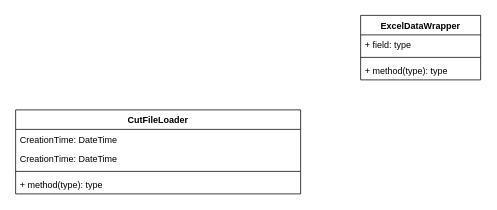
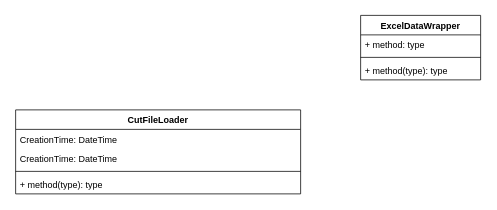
(392, 46) -> (397, 46)
